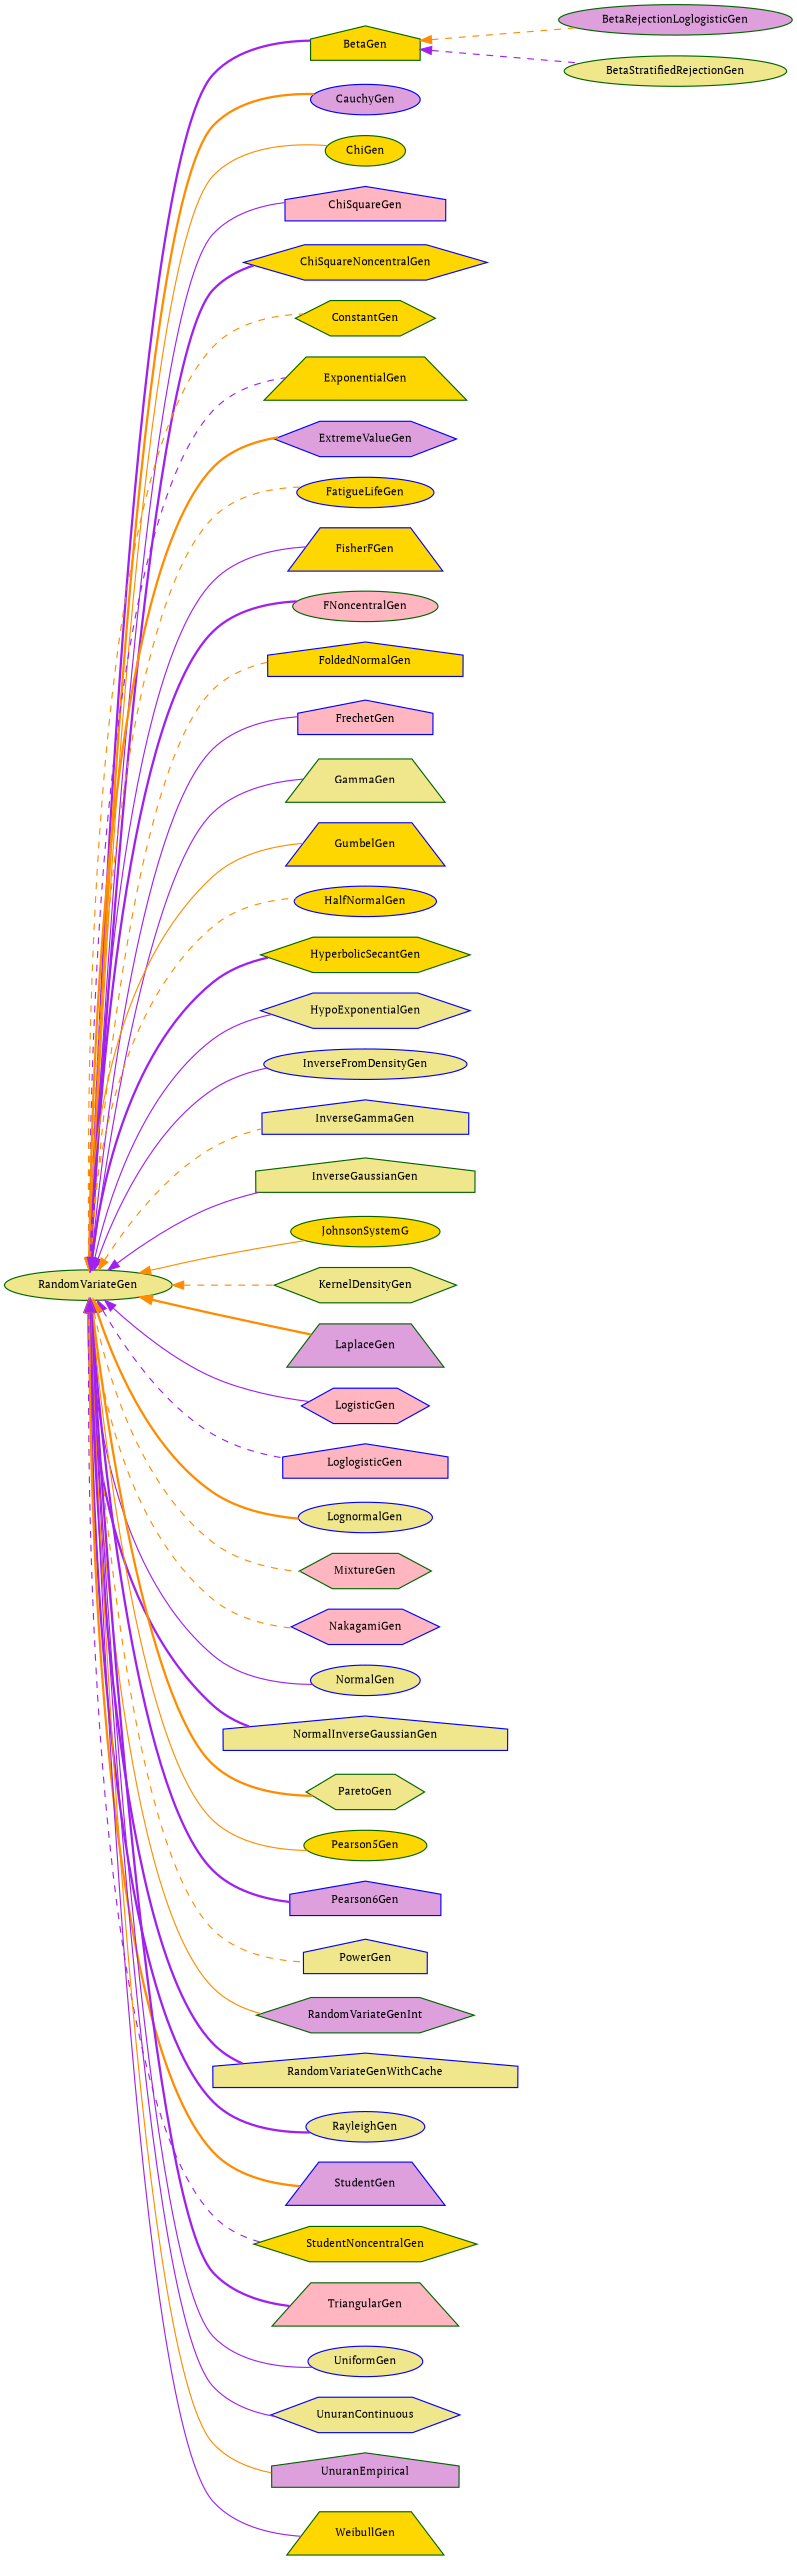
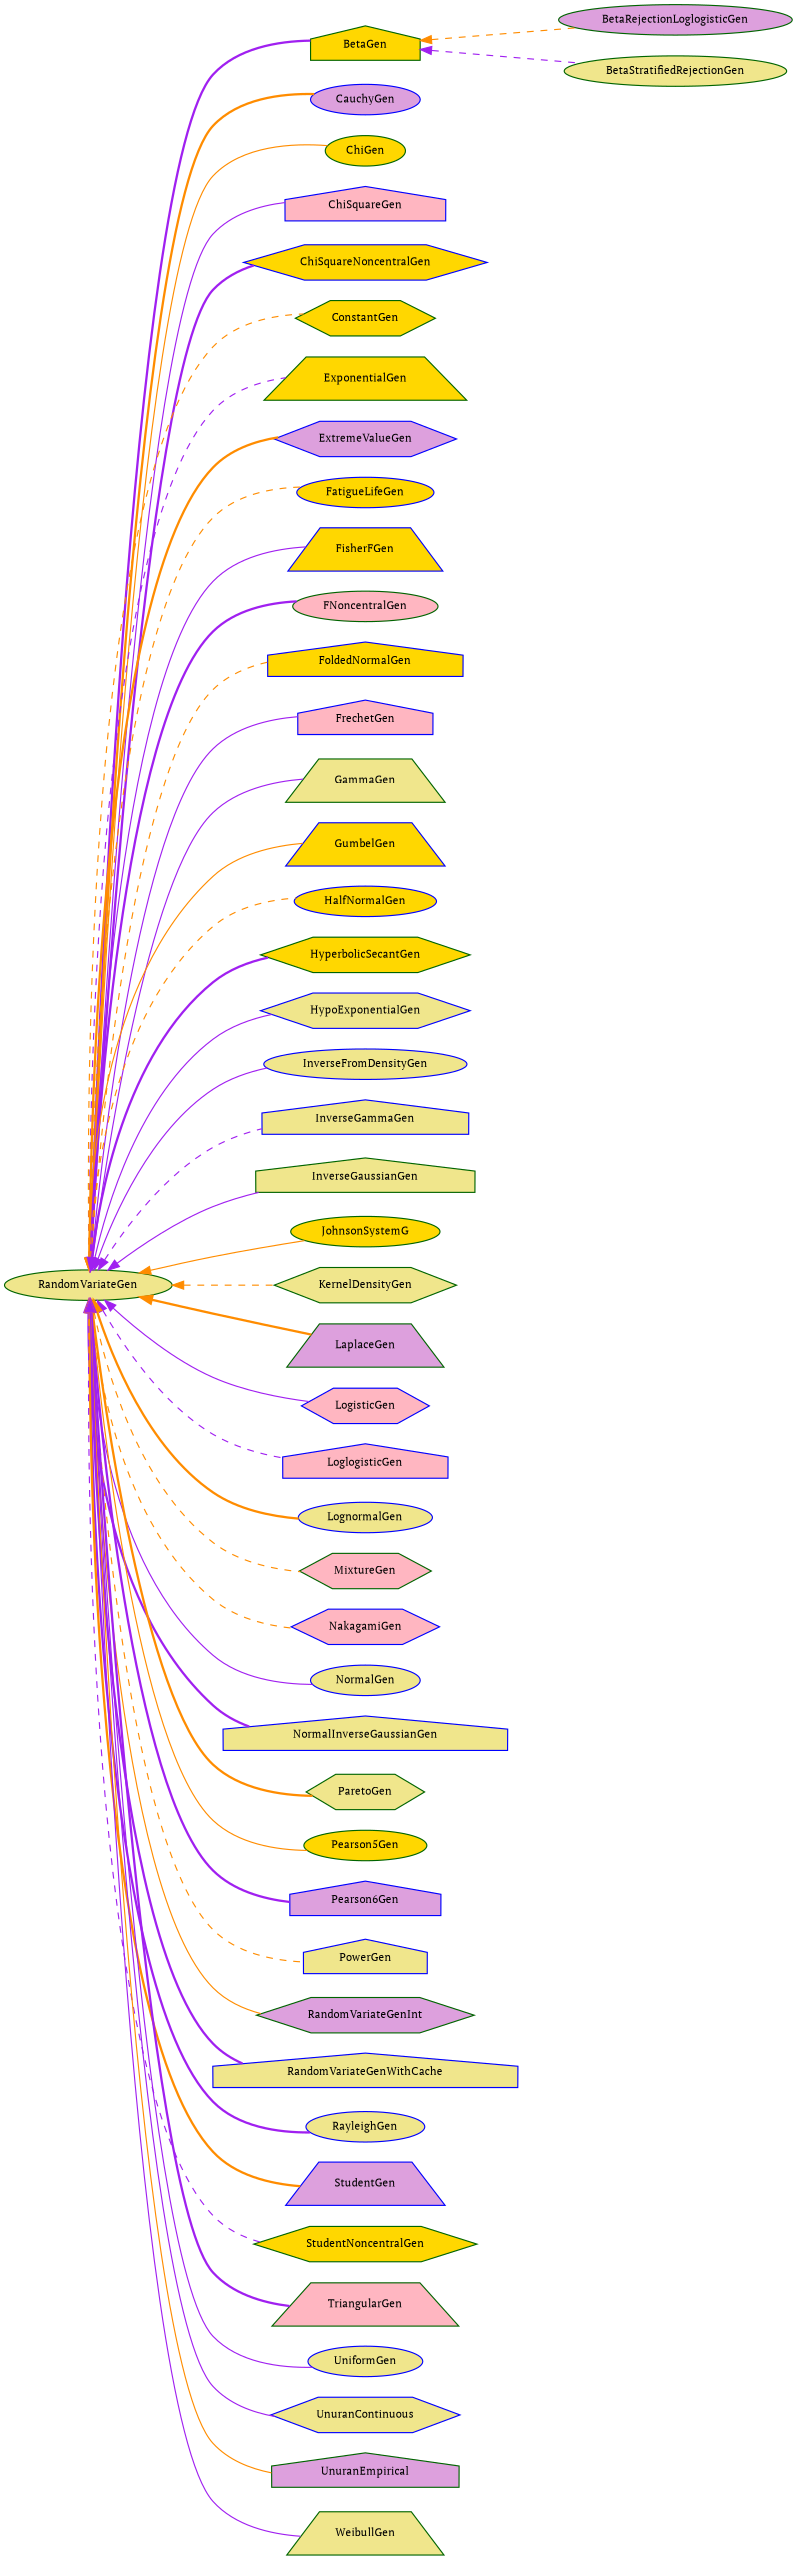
(171, 1179) -> (171, 1179)
(365, 2533) -> (365, 2533)
